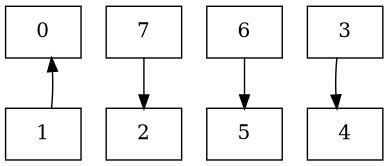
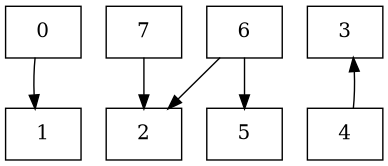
(336, 76) -> (354, 90)
none -> (199, 78)
(53, 90) -> (34, 76)
